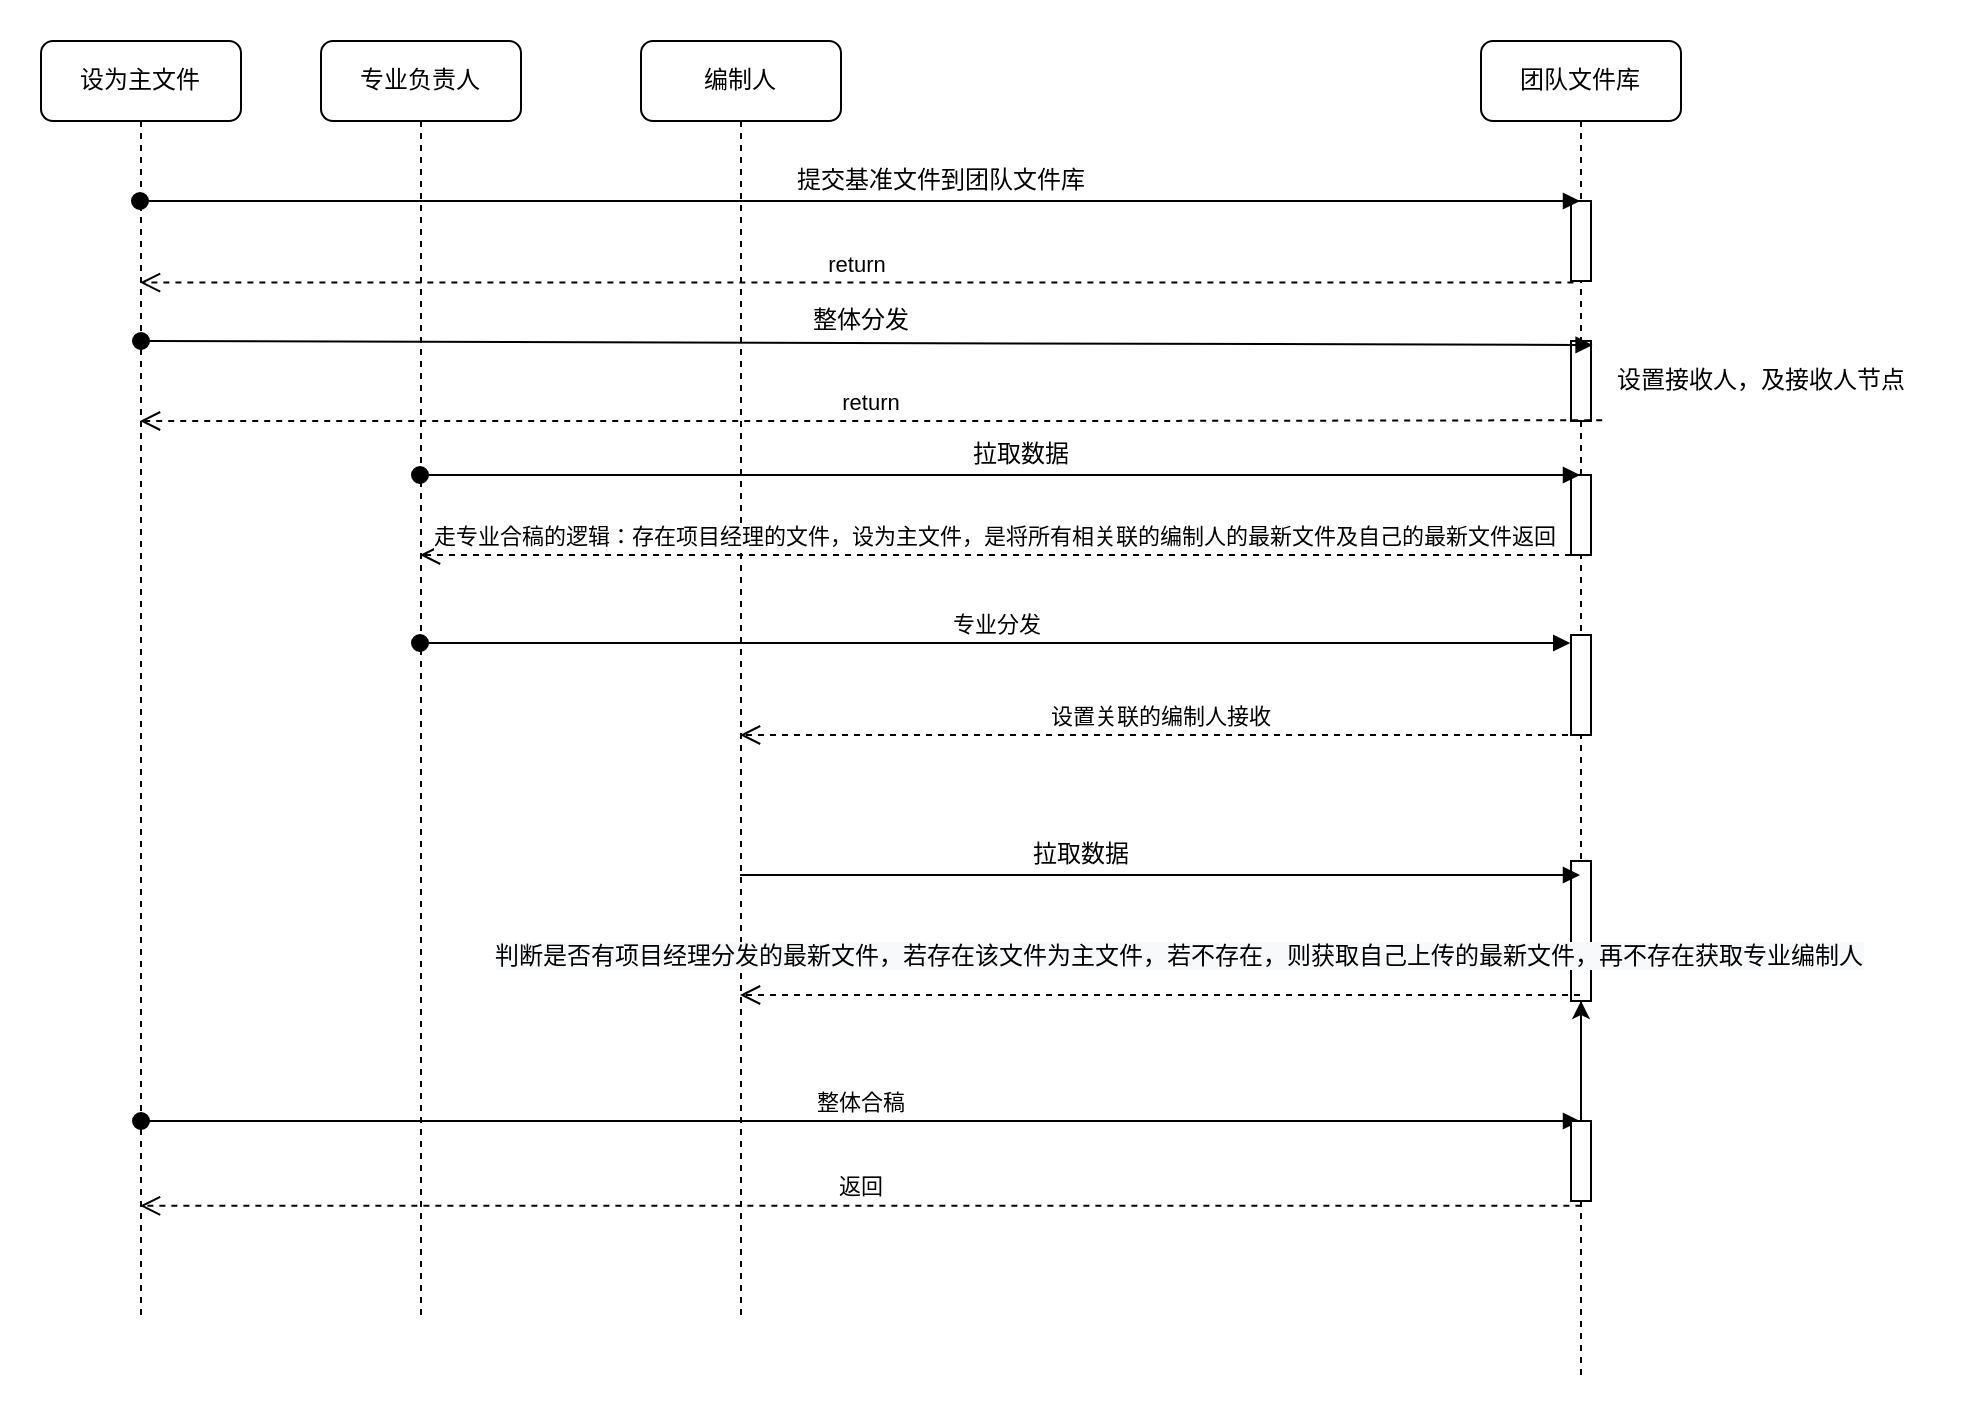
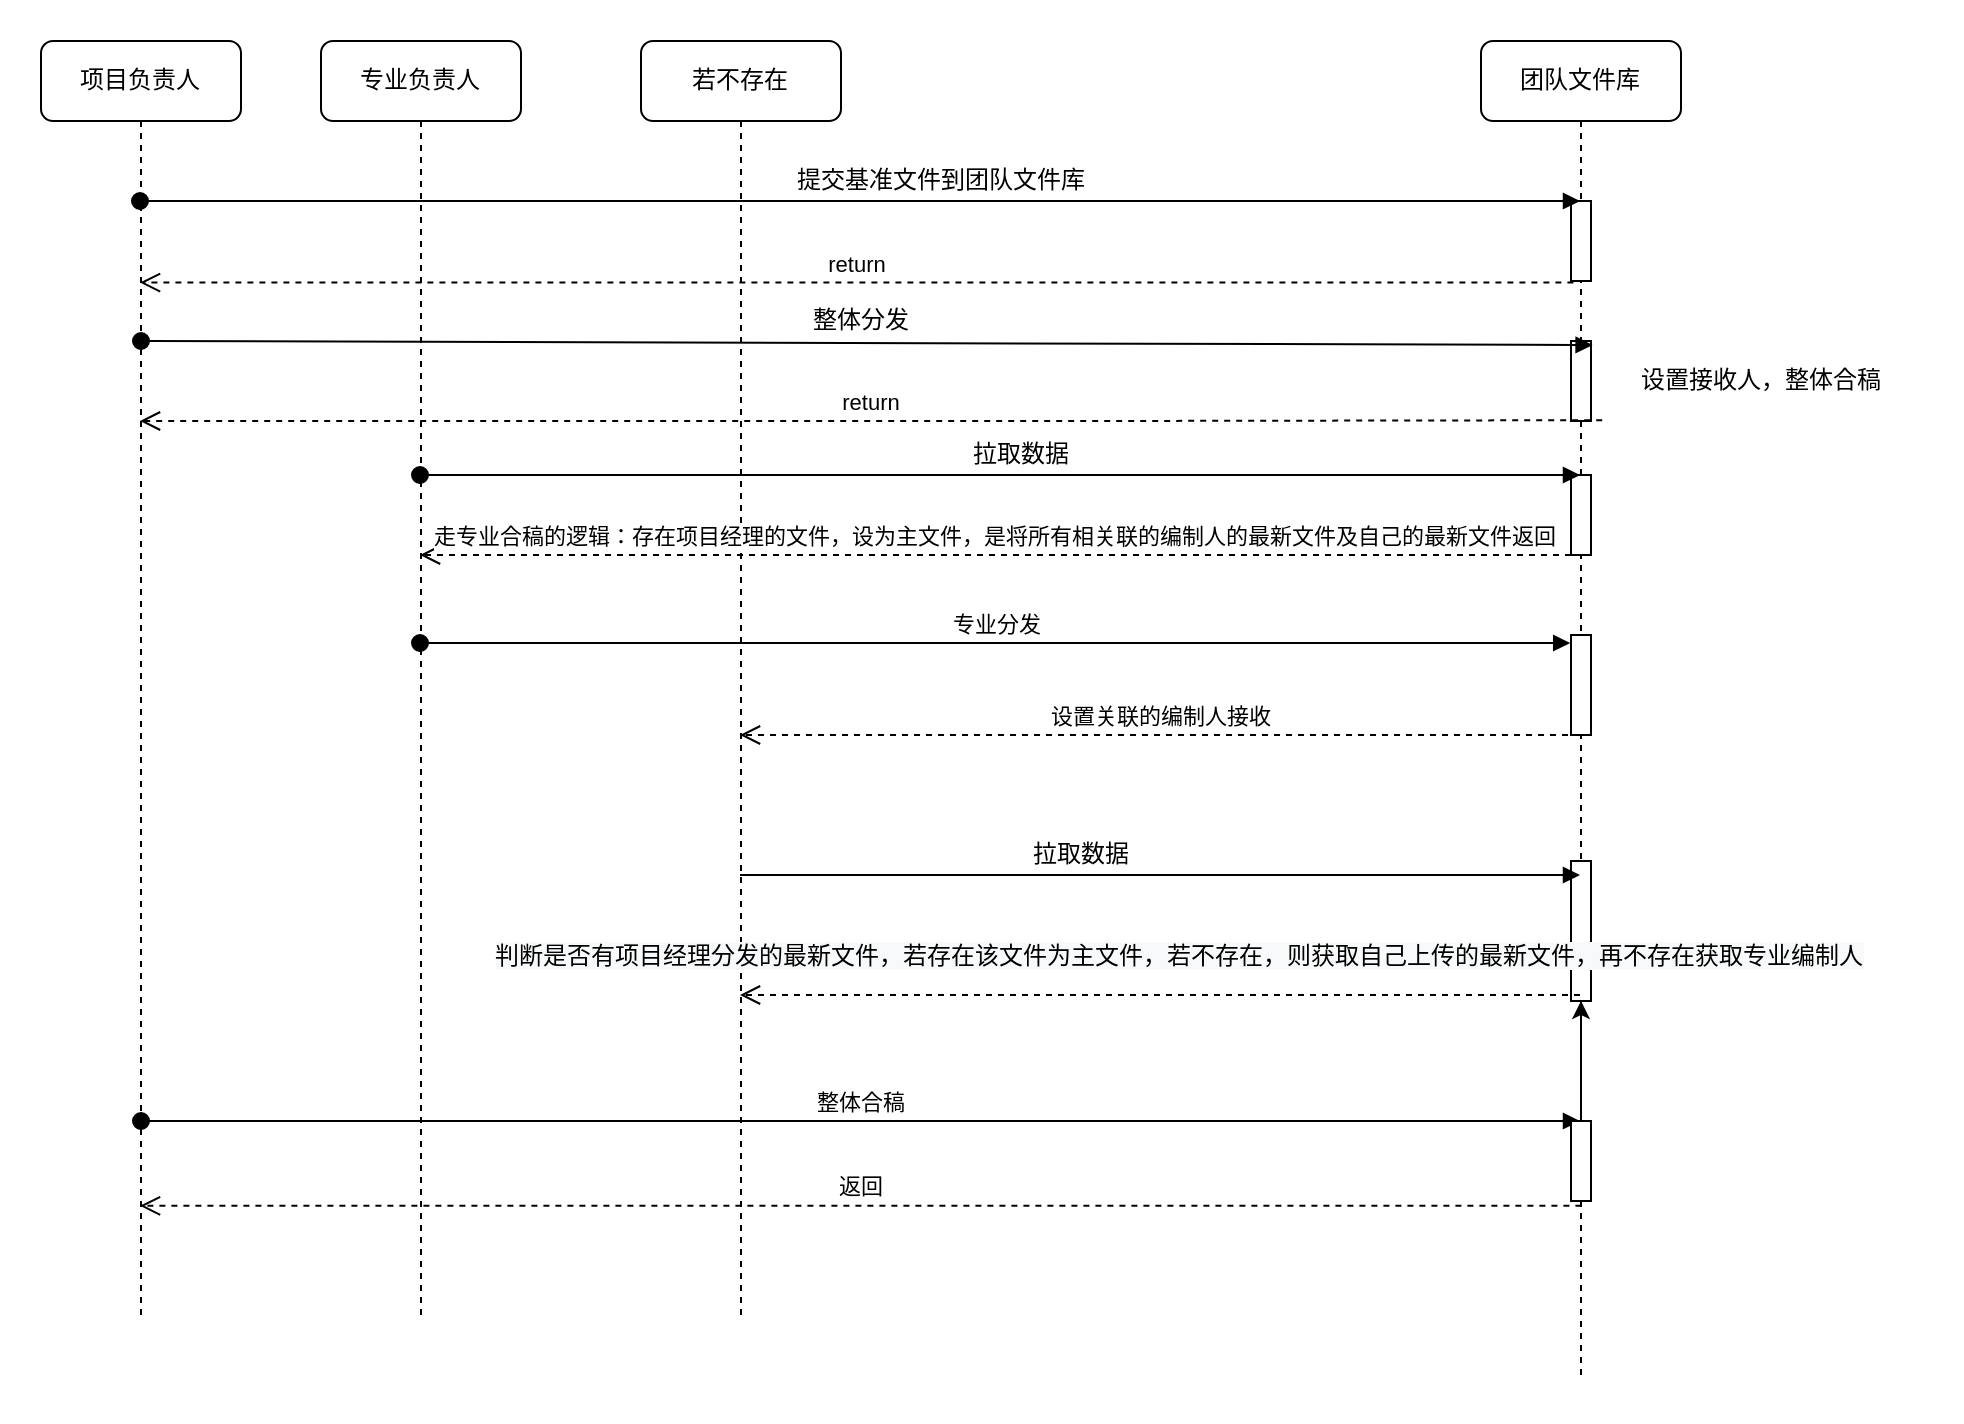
(141, 81) -> (141, 81)
(741, 81) -> (741, 81)
(1762, 381) -> (1762, 381)
